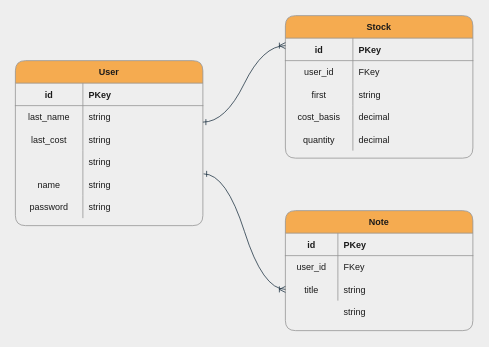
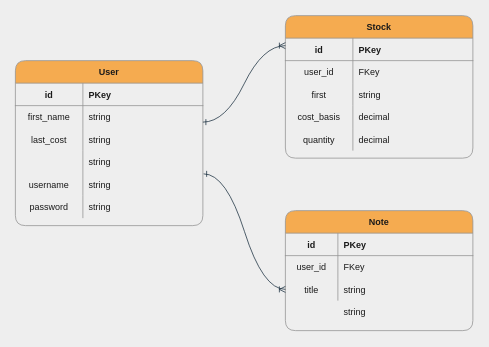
(49, 117) -> (49, 117)
(49, 185) -> (49, 185)
